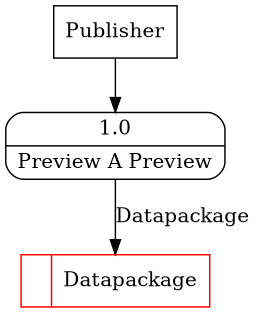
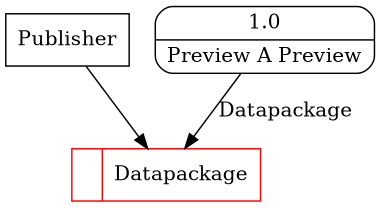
(115, 78) -> (112, 102)
